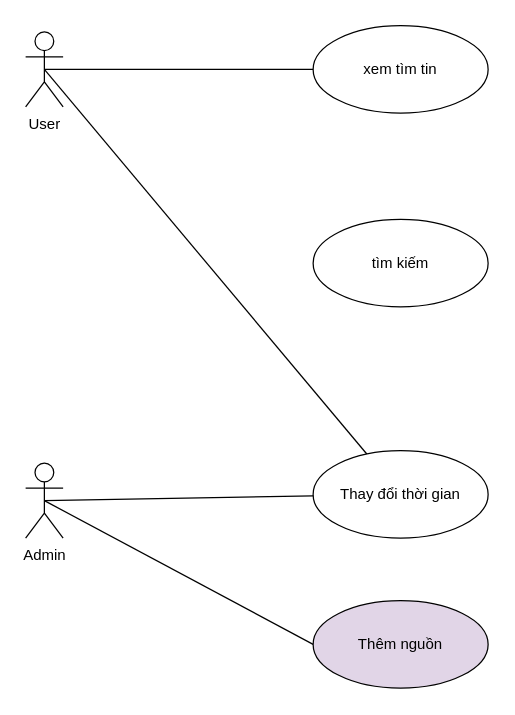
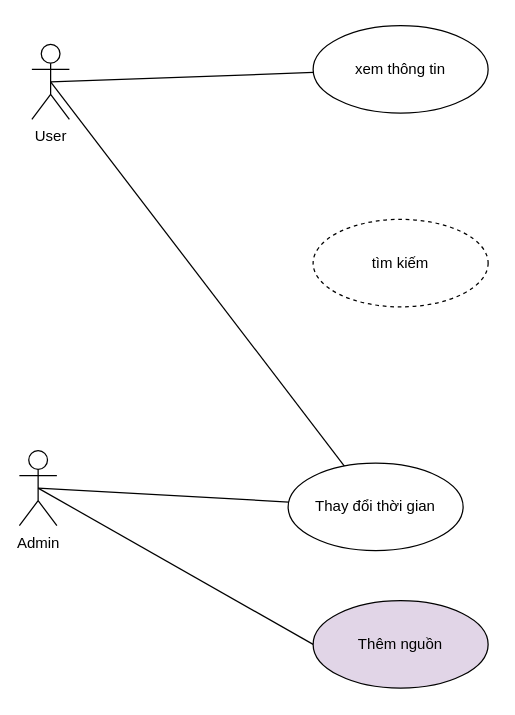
(44, 69) -> (51, 82)
(401, 69) -> (401, 69)
(401, 263) -> (401, 263)
(401, 494) -> (376, 507)
(44, 501) -> (38, 488)
